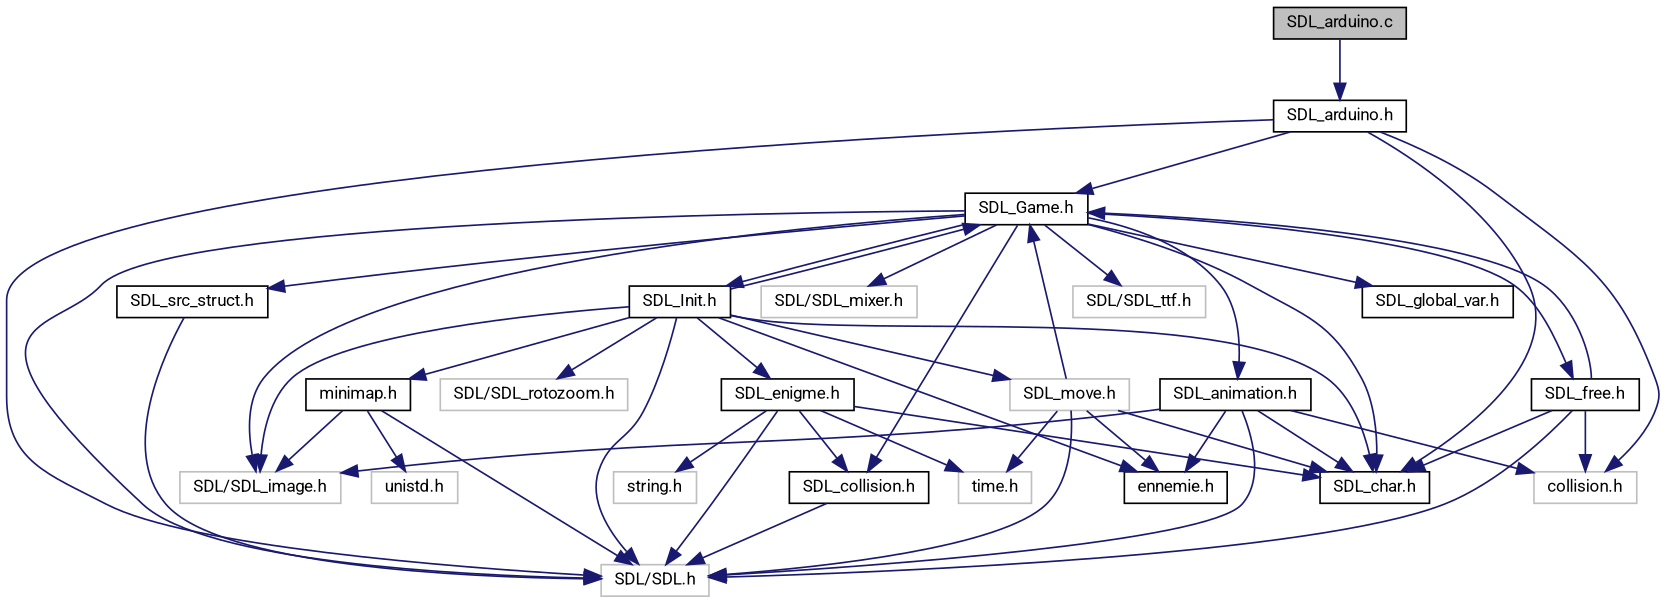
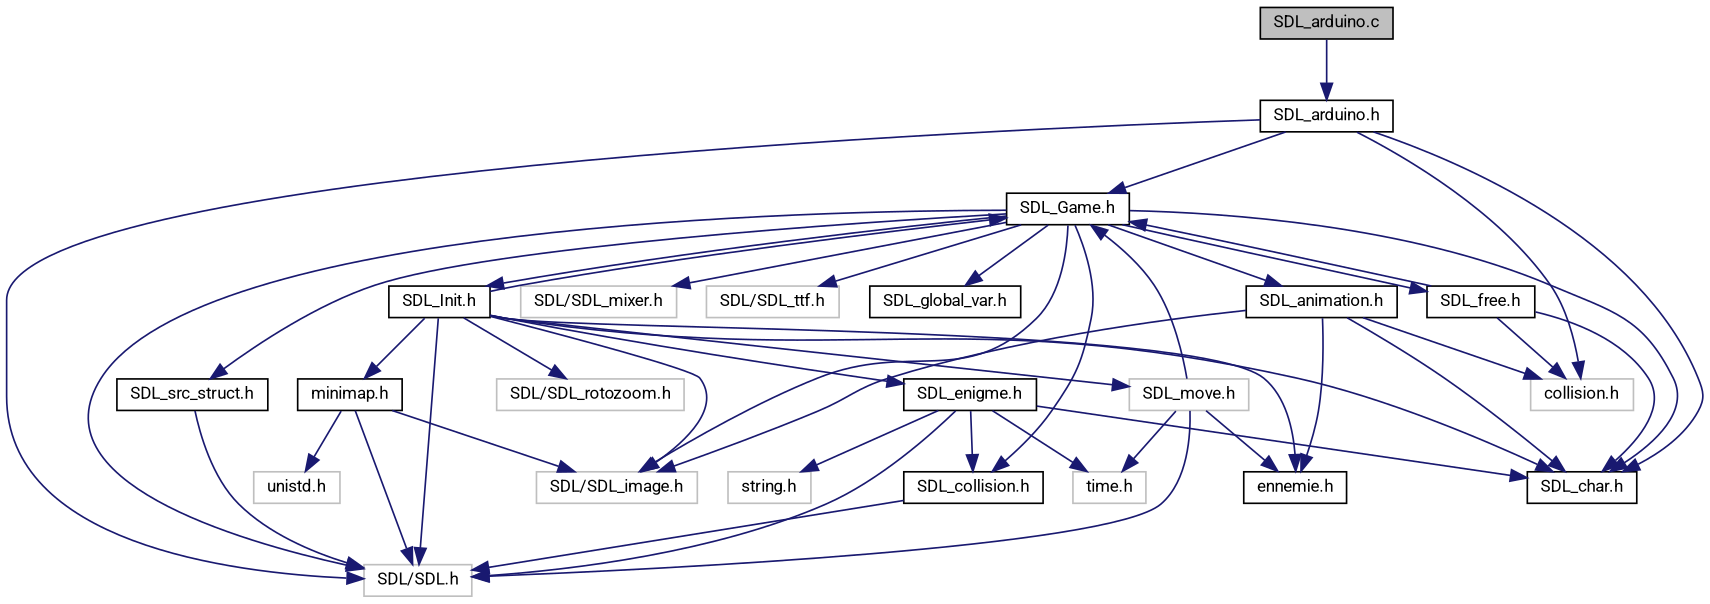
(1219, 440) -> none
(1035, 550) -> none
(1167, 552) -> none
